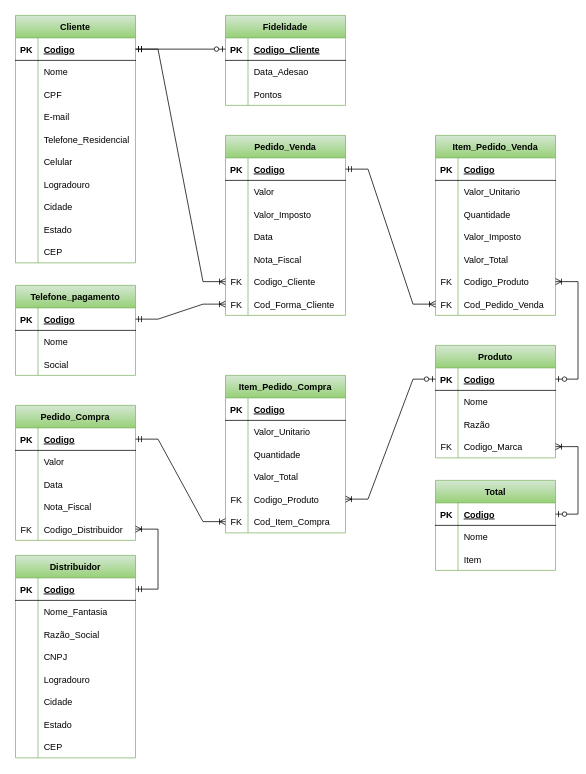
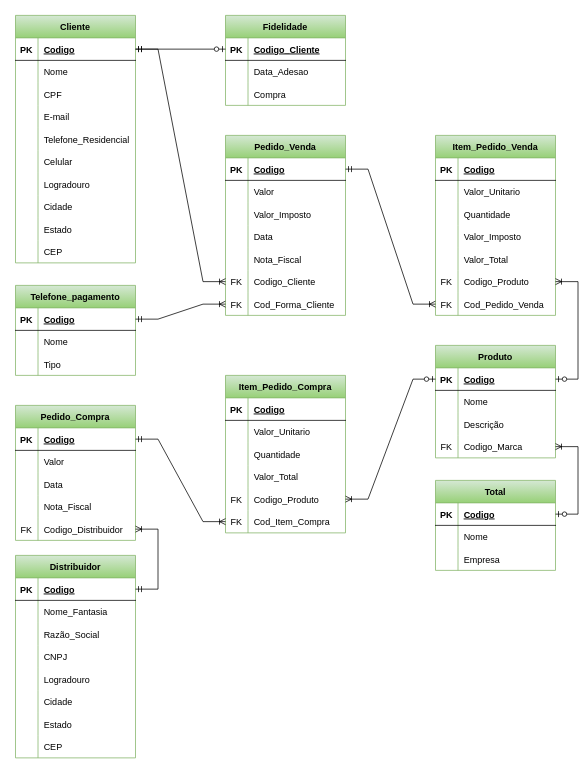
(269, 95) -> (269, 95)
(56, 365) -> (52, 365)
(476, 425) -> (485, 425)
(474, 560) -> (481, 560)
